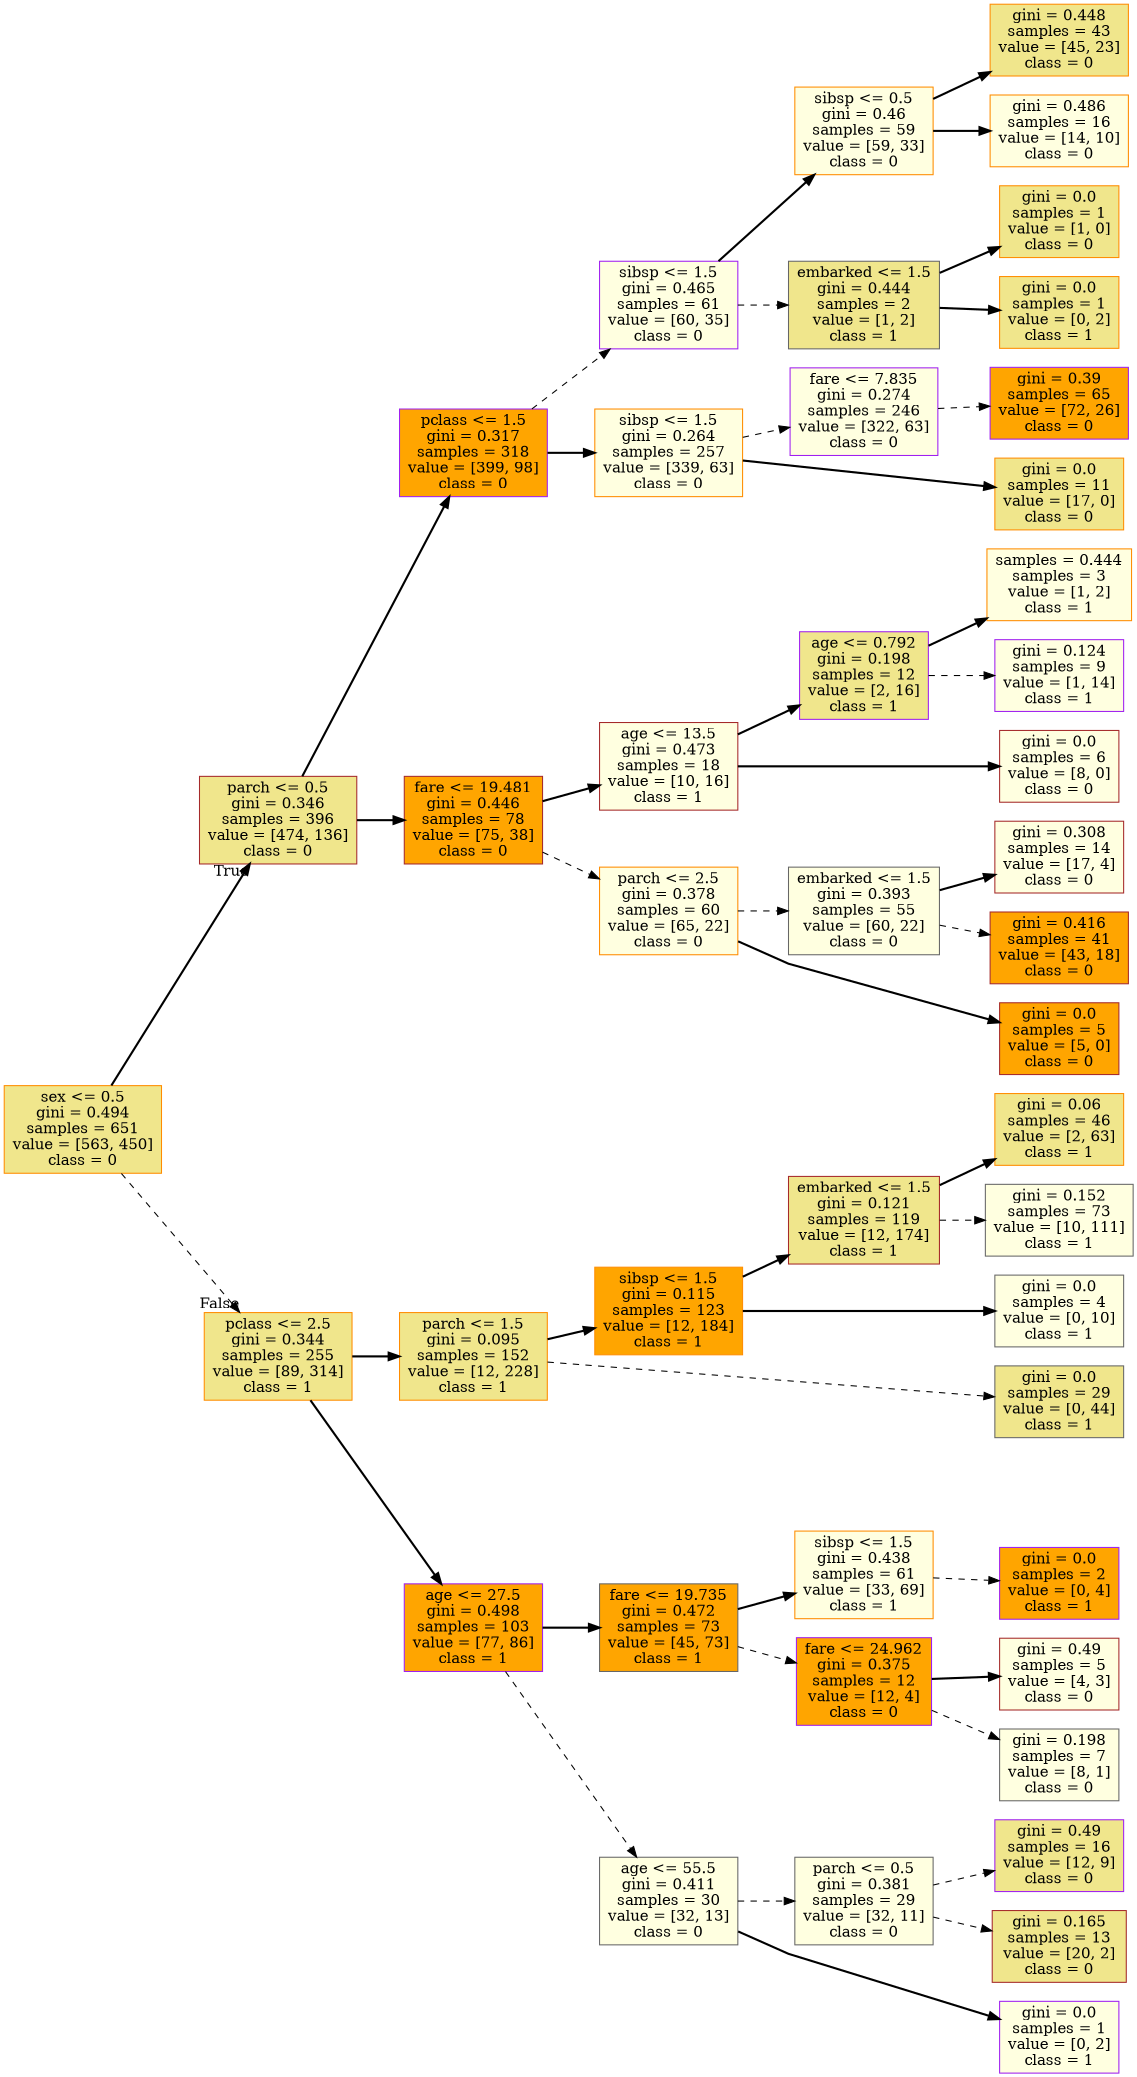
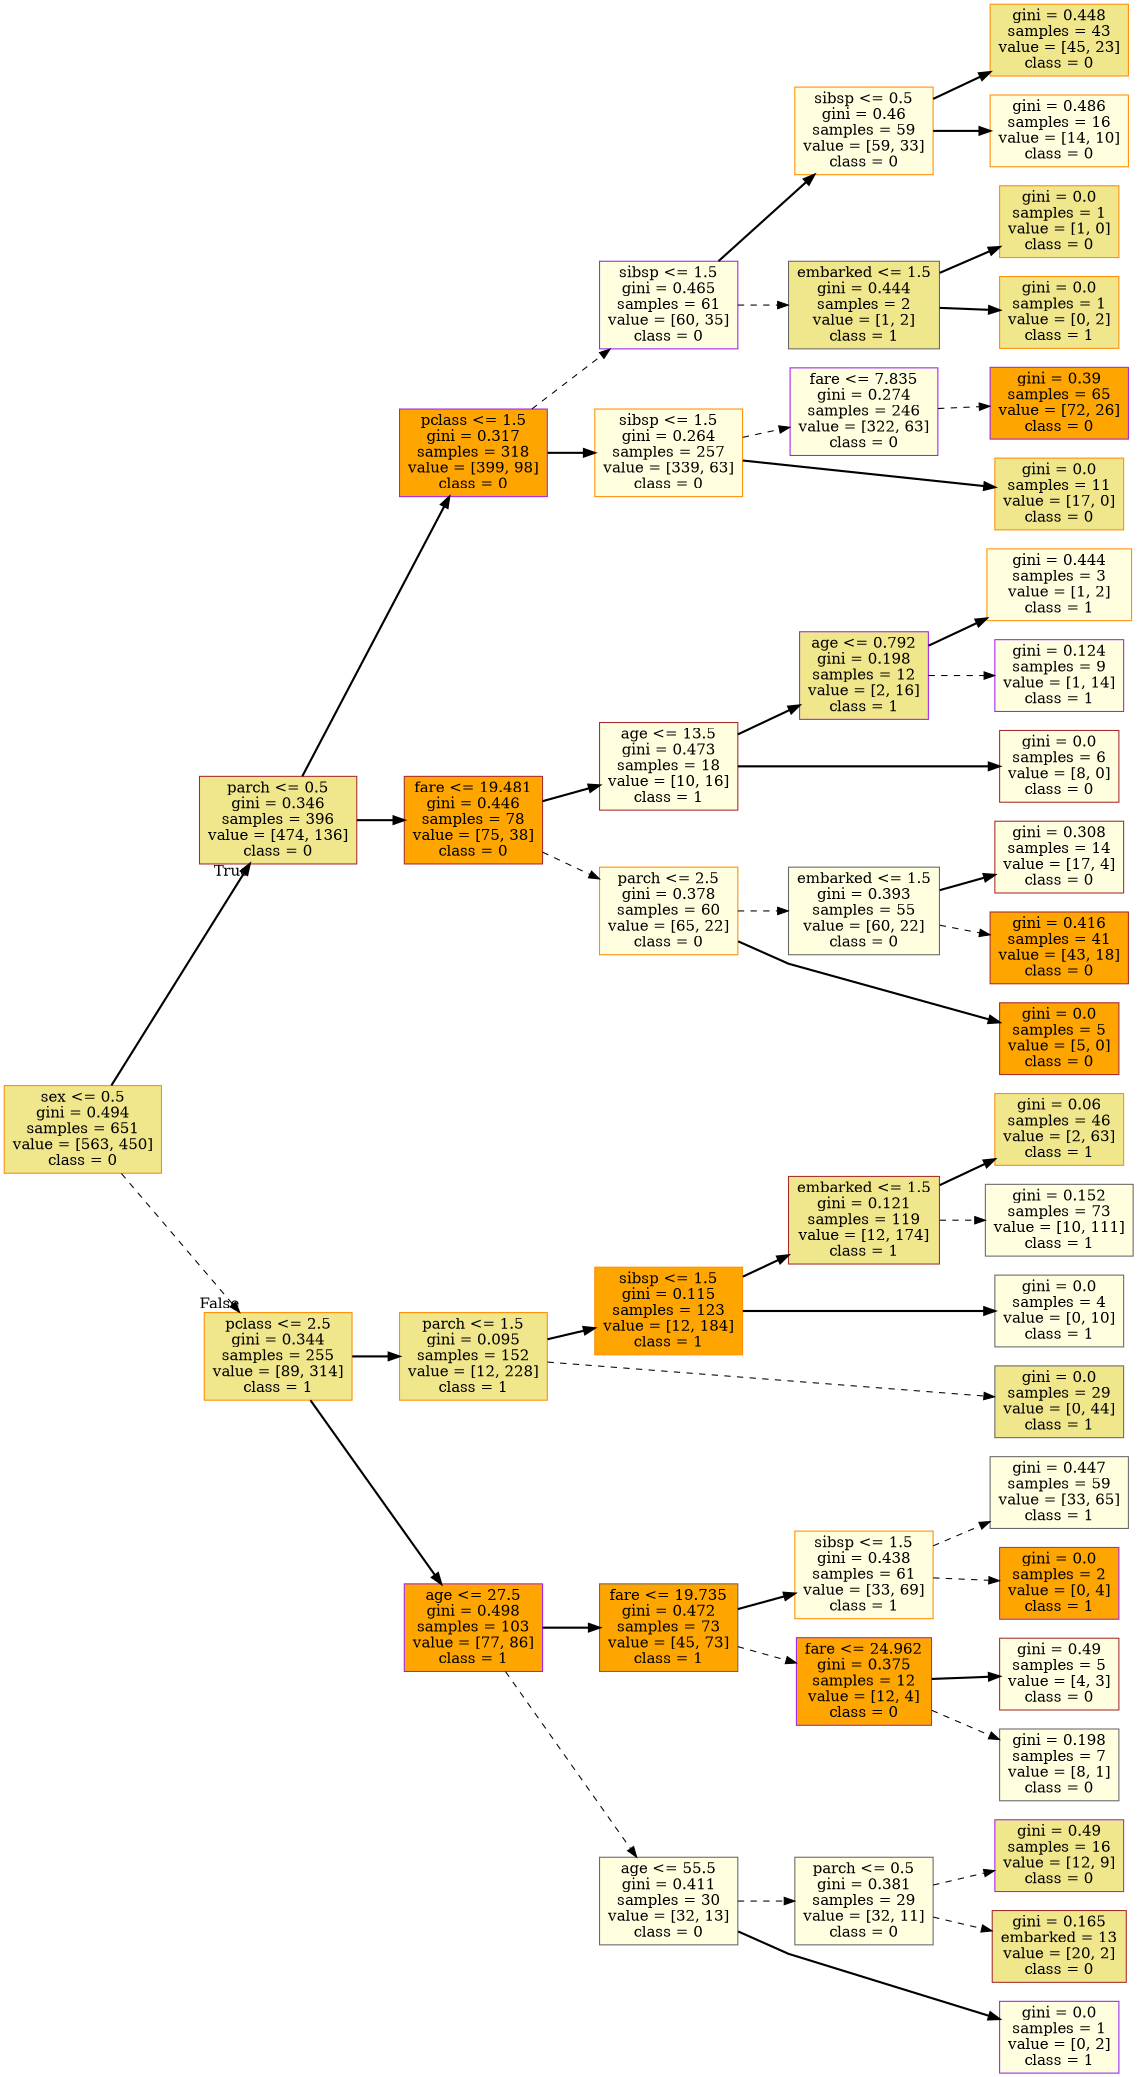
(1059, 585) -> (1059, 585)
none -> (1059, 1493)
(1059, 1946) -> (1059, 1946)
